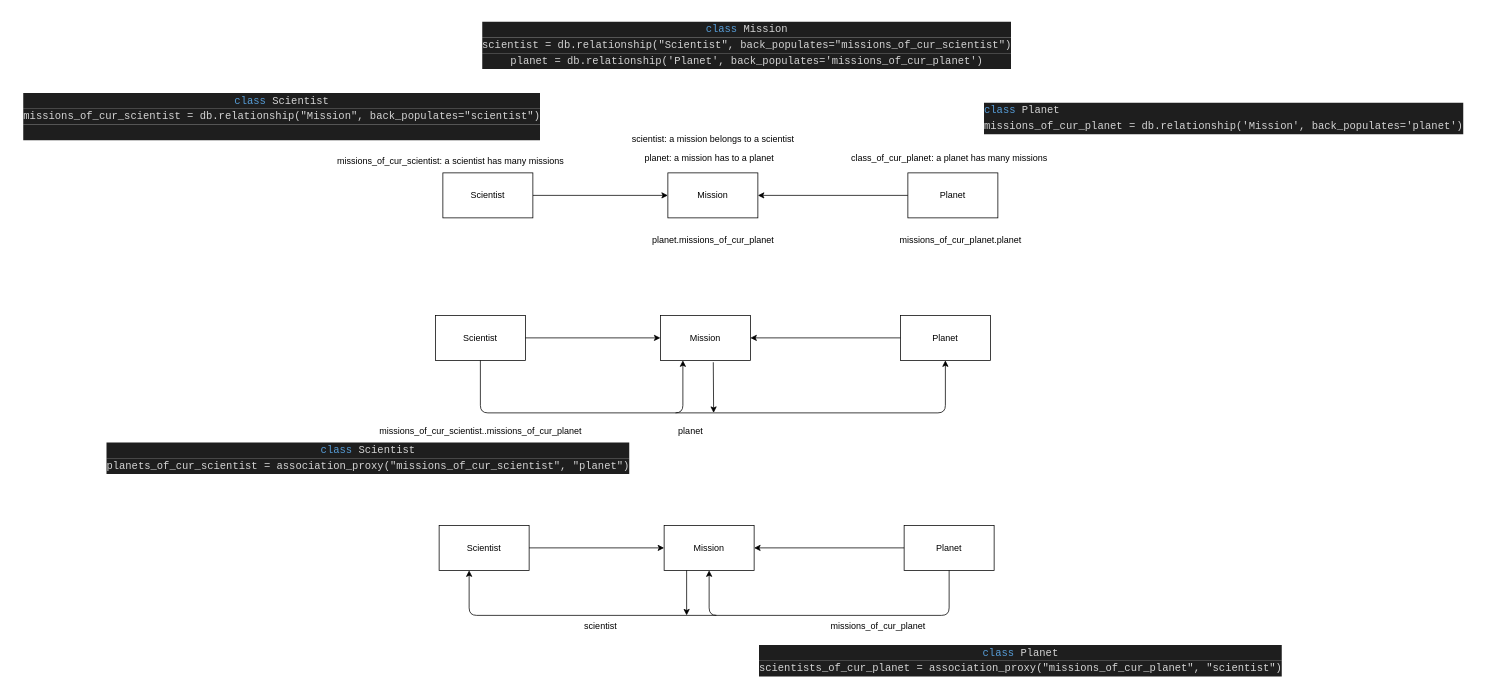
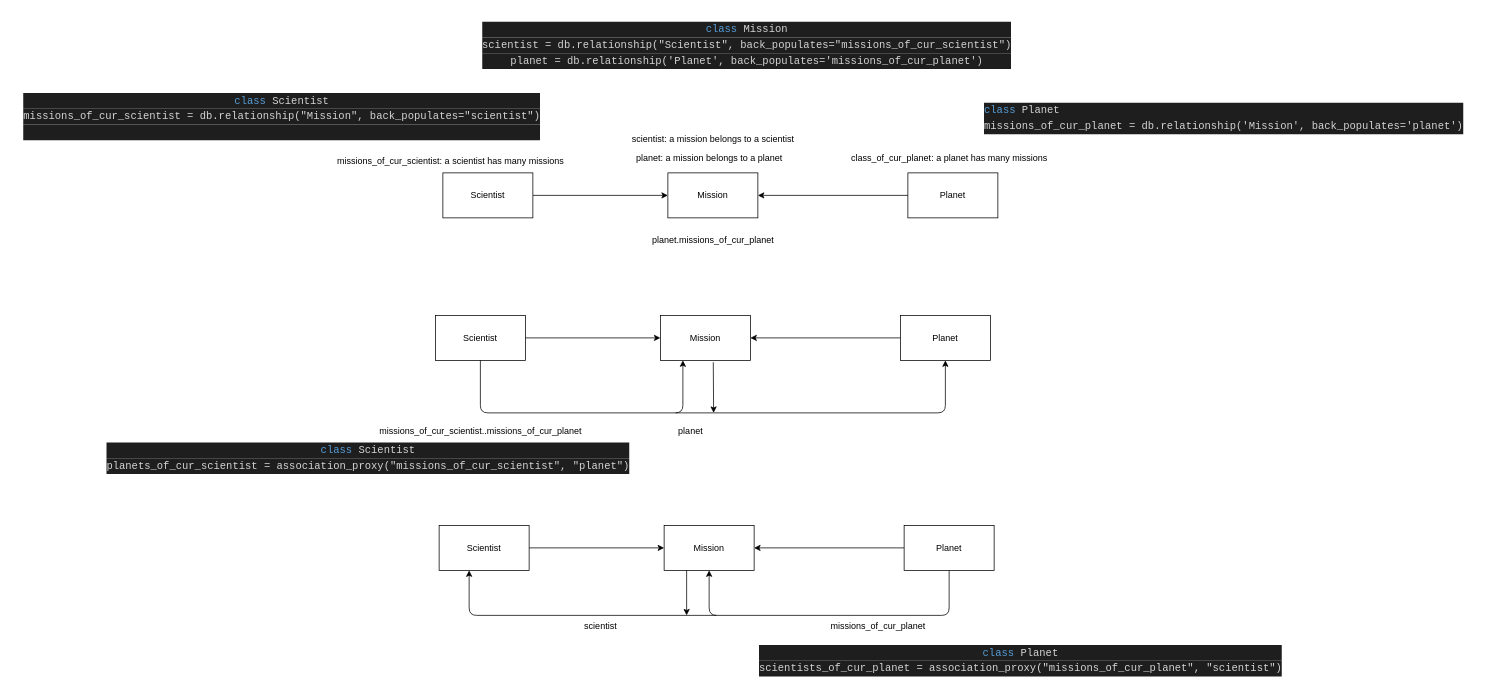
(710, 158) -> (710, 158)
(960, 240) -> none
